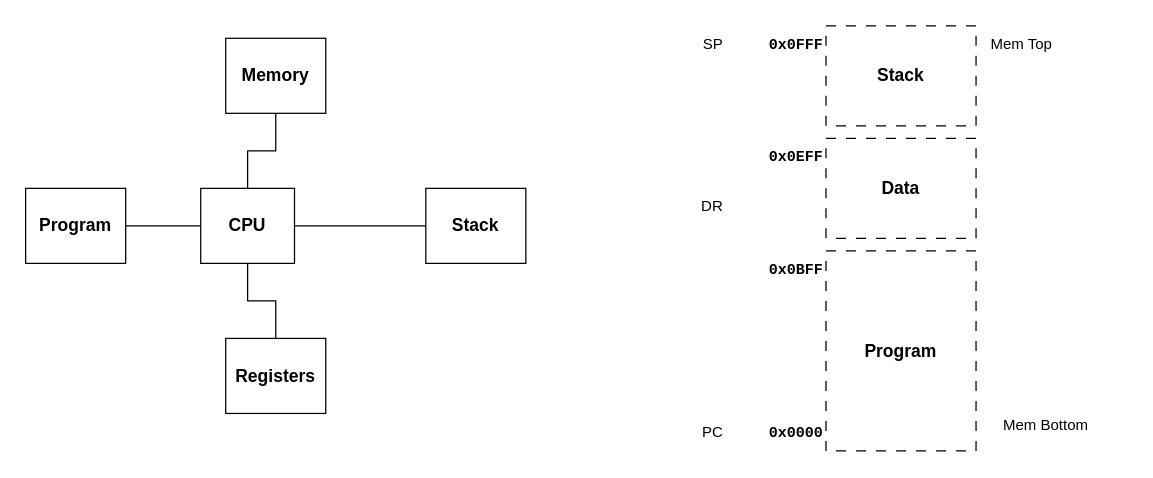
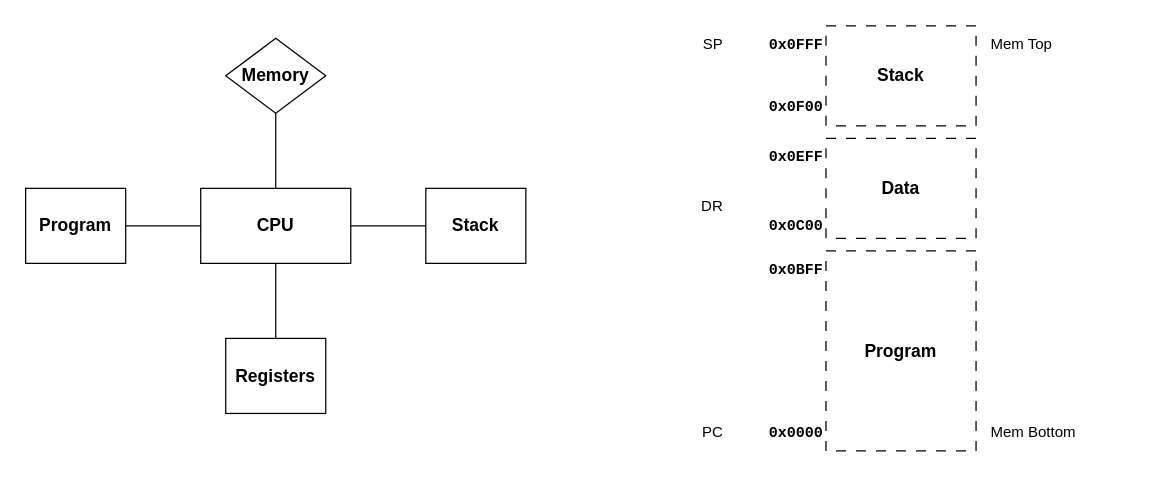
(276, 76) -> (276, 76)
none -> (788, 107)
(248, 226) -> (276, 226)
none -> (788, 226)
(1069, 426) -> (1057, 432)
